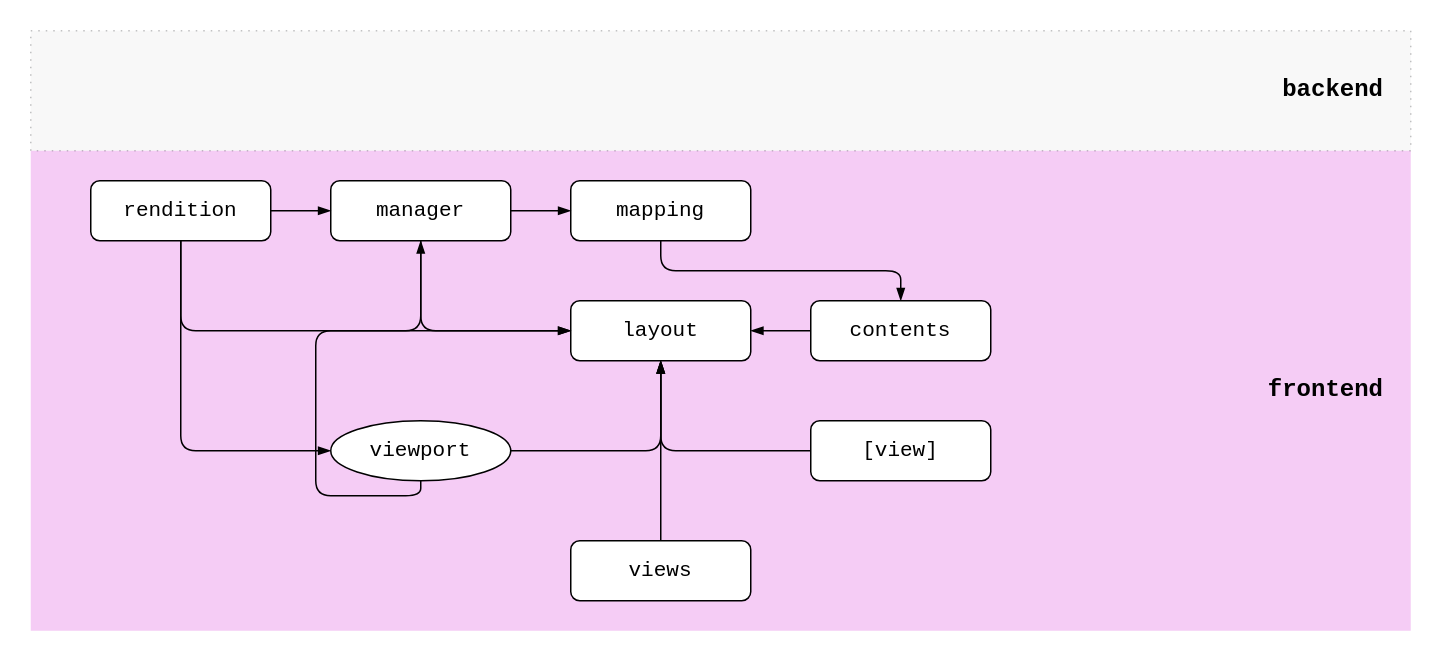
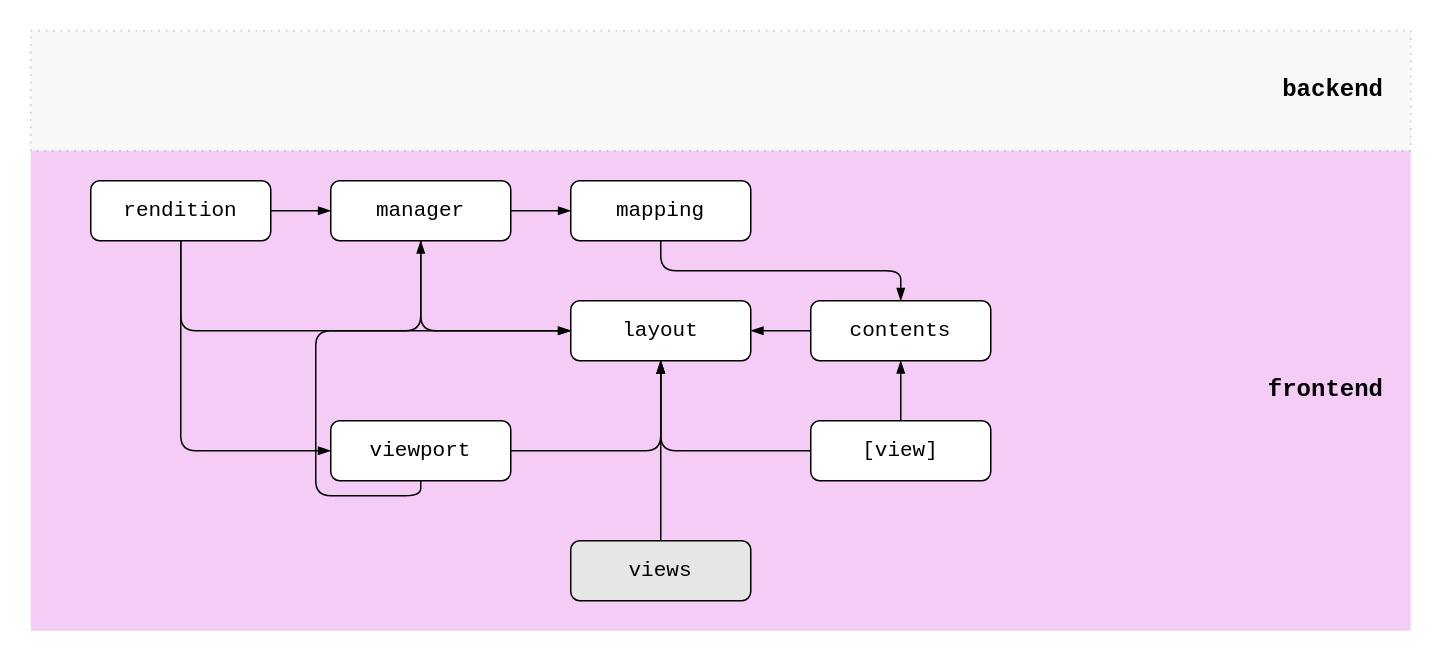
none -> (901, 397)
(421, 451) -> (421, 451)
(661, 571) -> (661, 571)
